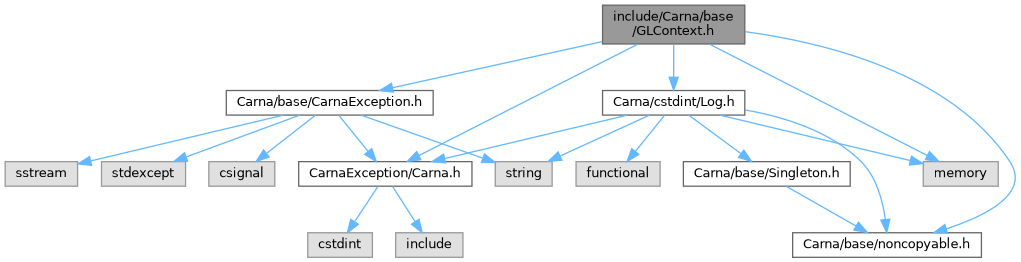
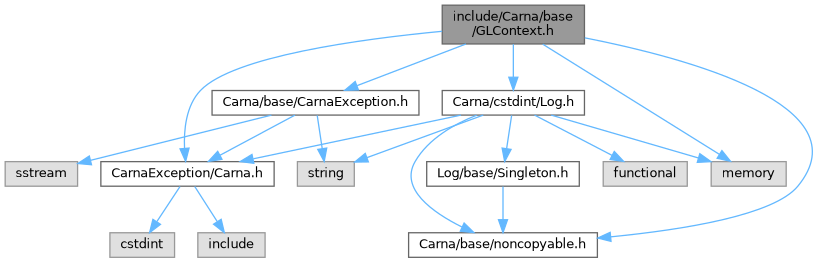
(144, 174) -> none
(242, 174) -> none
(767, 174) -> (503, 174)
